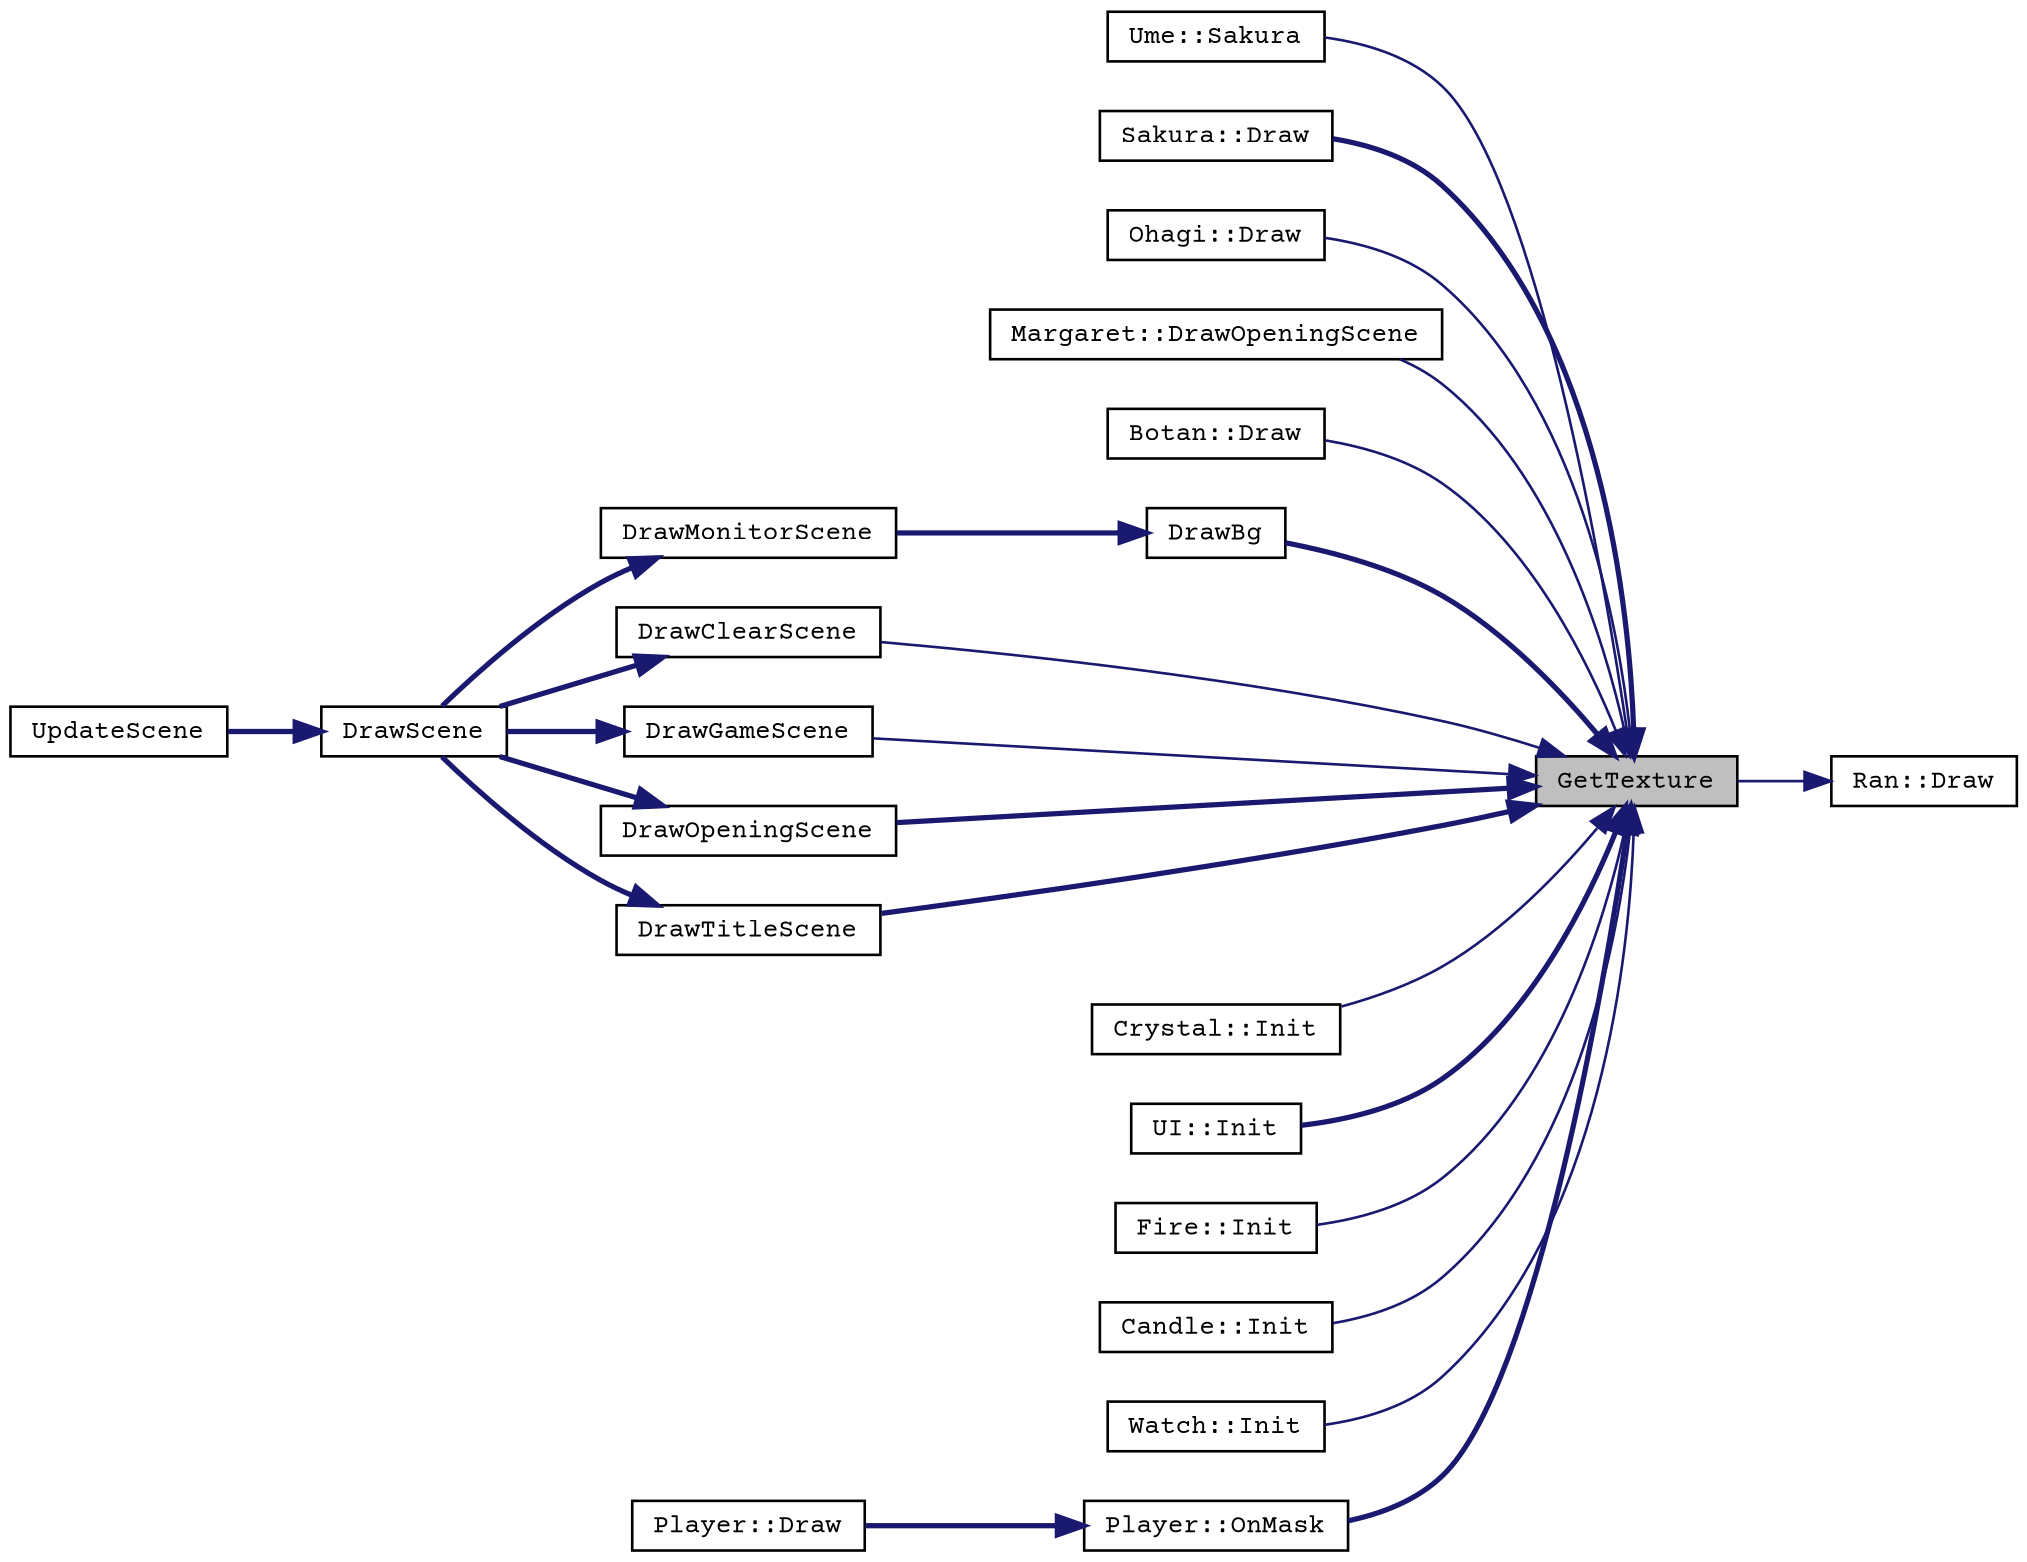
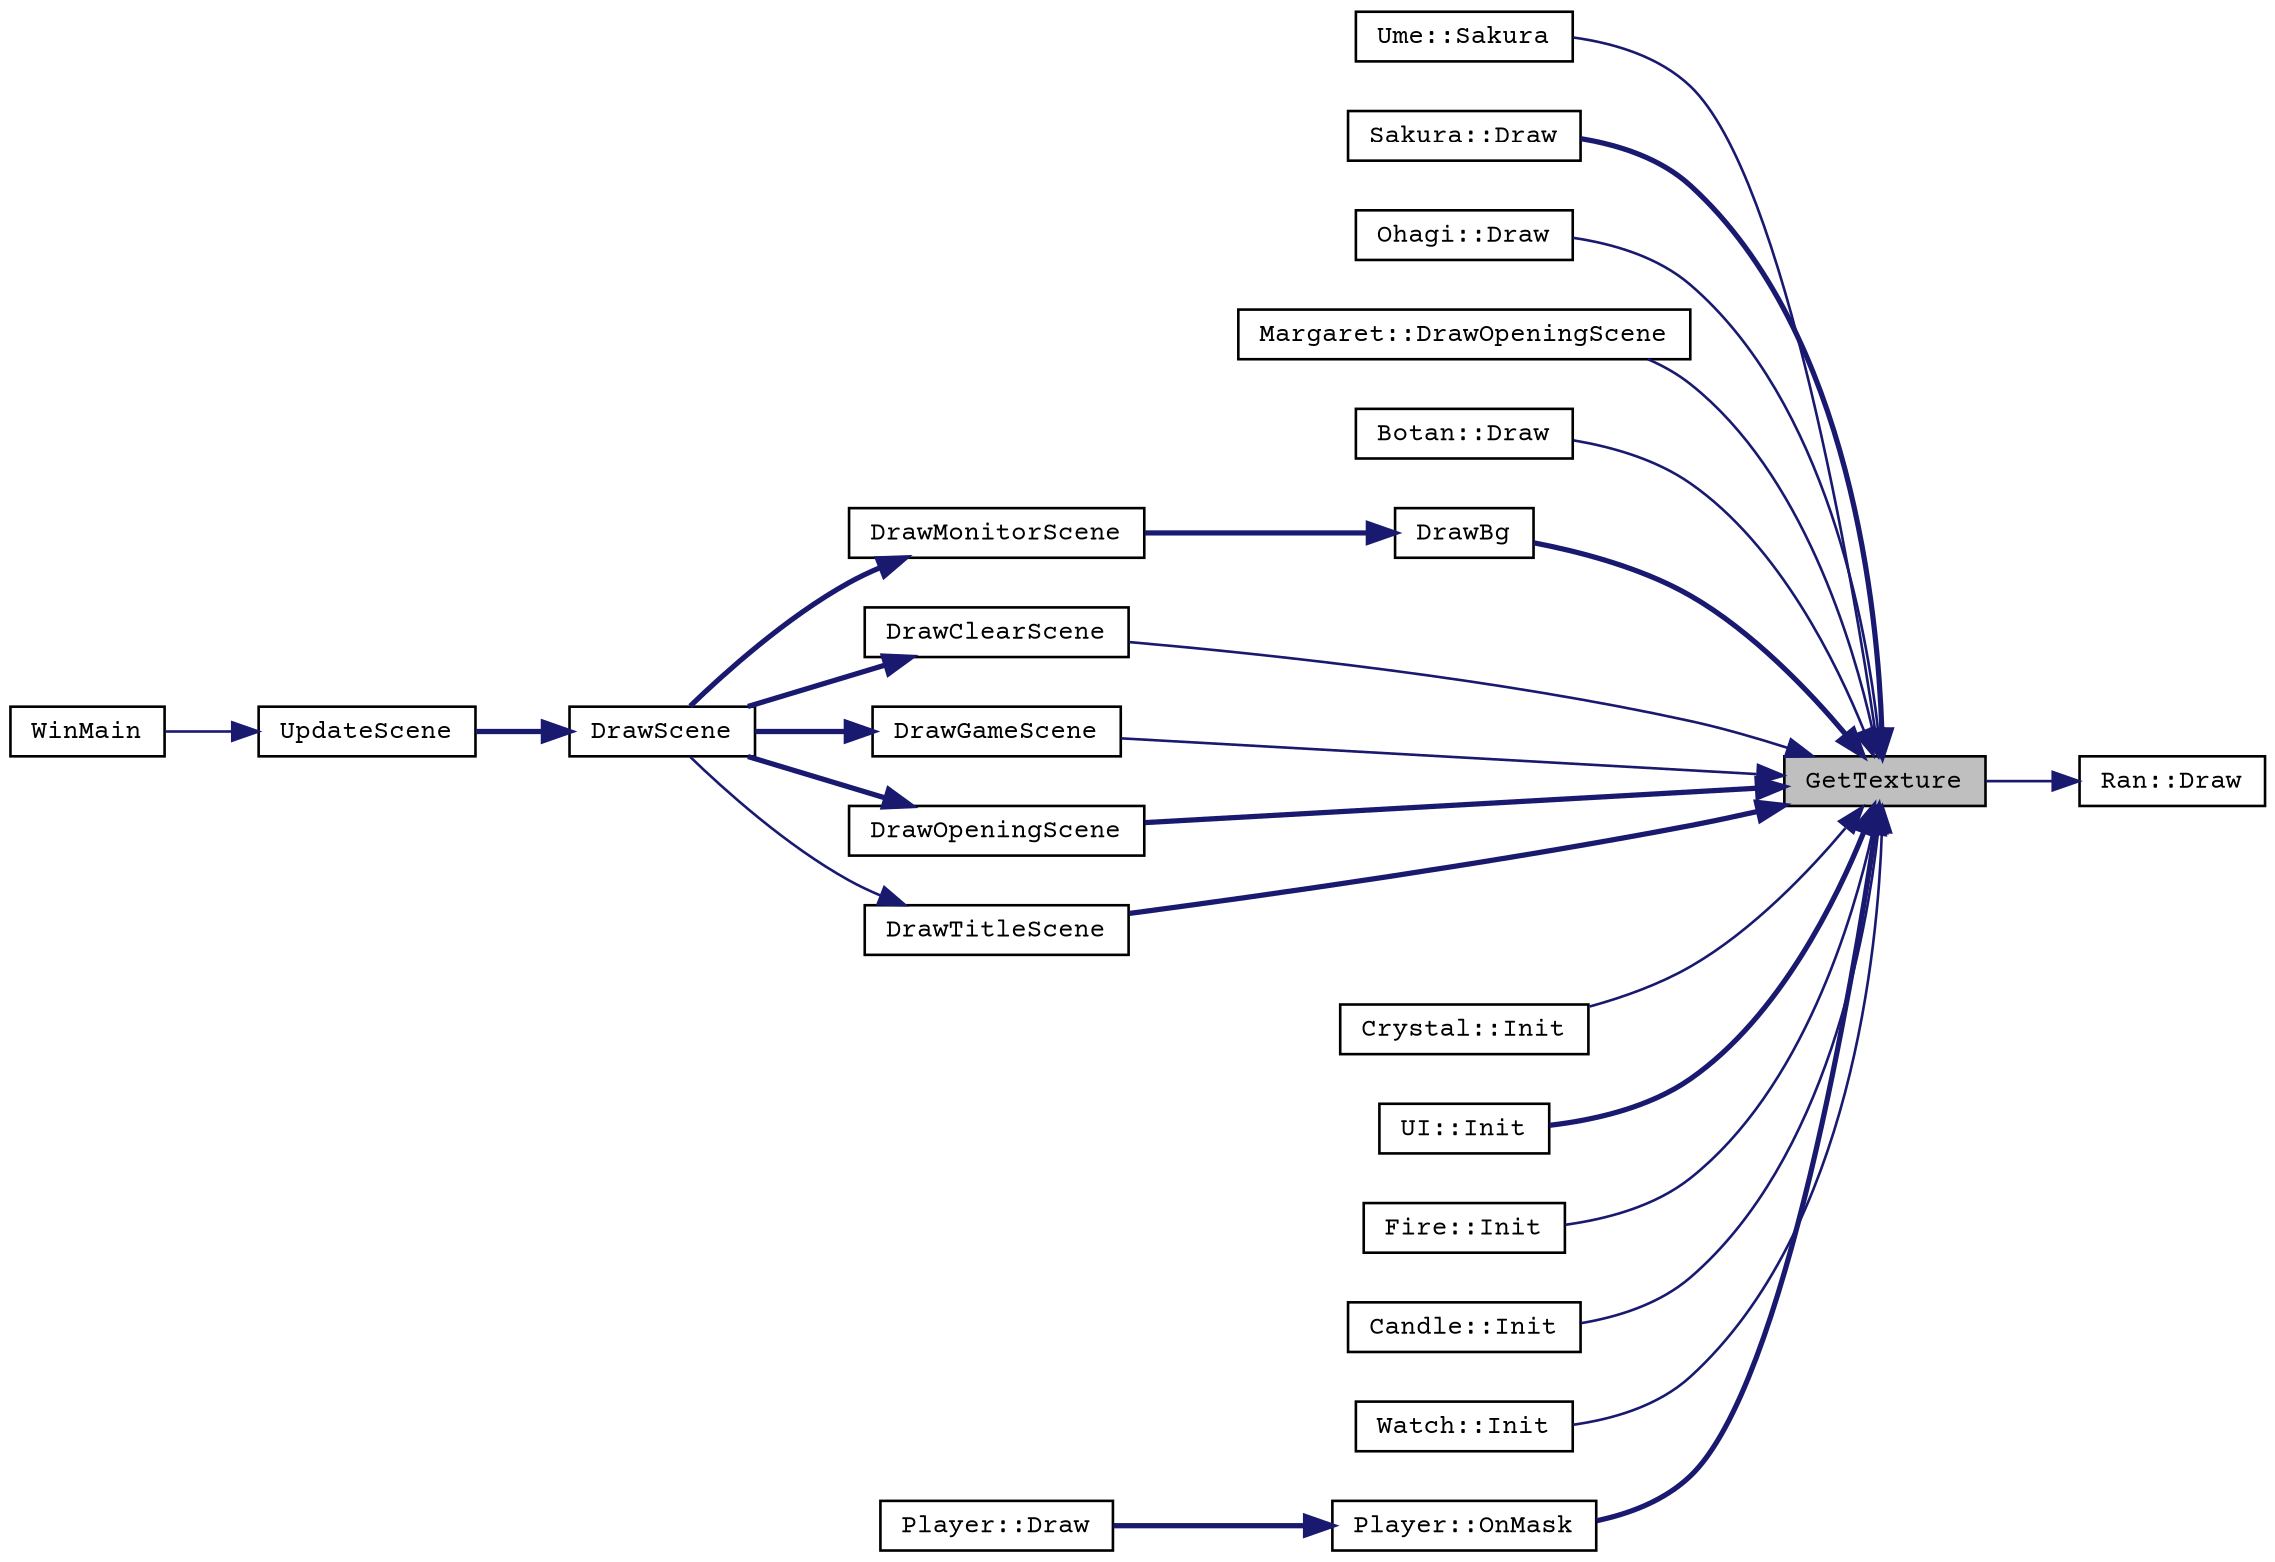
none -> (88, 732)
(531, 834) -> (779, 834)
